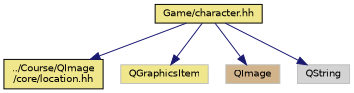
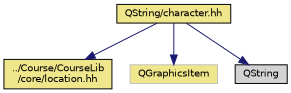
(209, 14) -> (174, 14)
(54, 74) -> (58, 74)
(253, 74) -> none
(324, 74) -> (261, 74)
